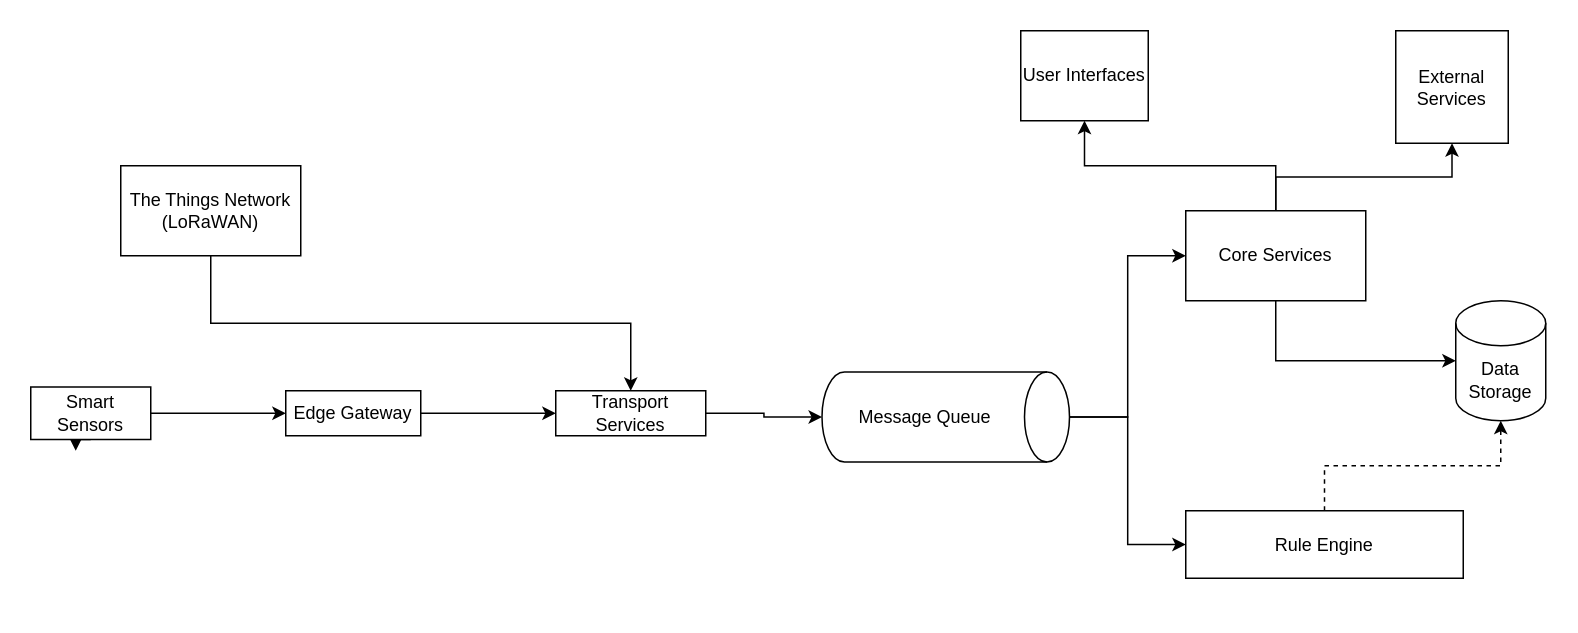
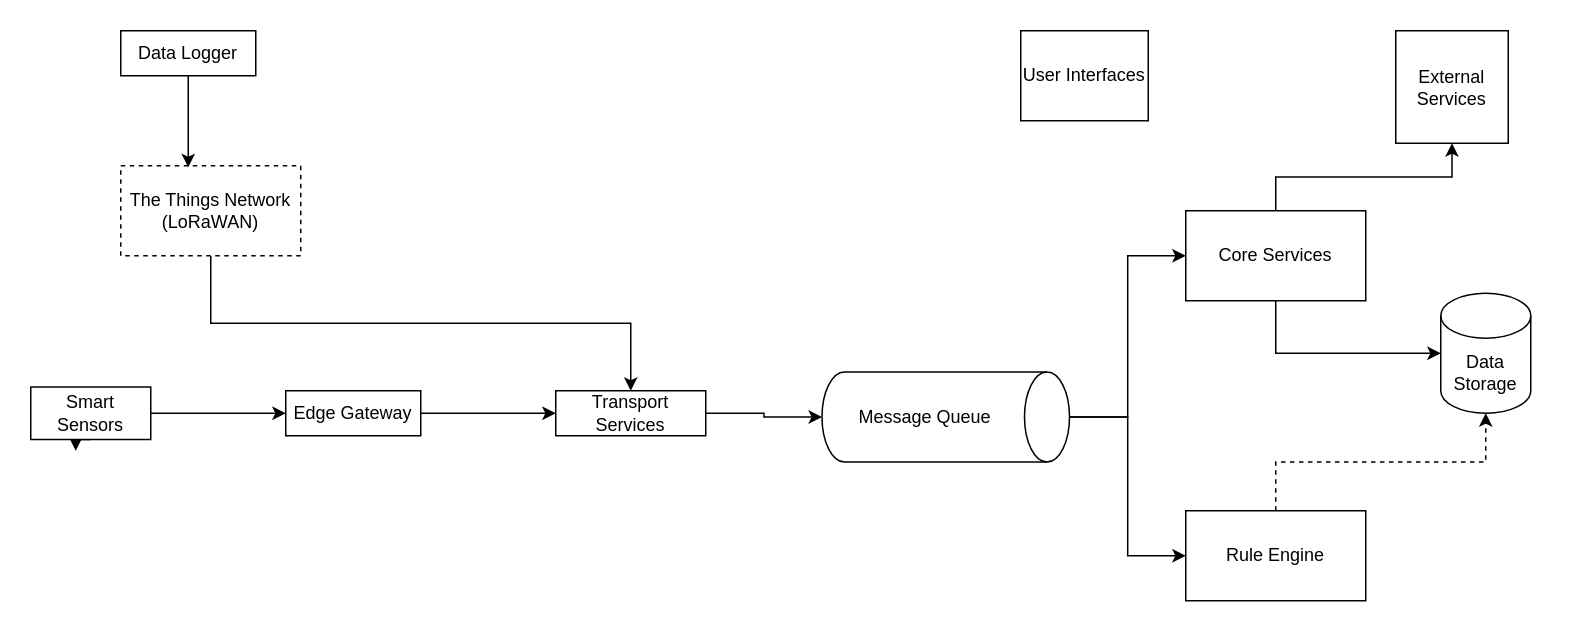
none -> (188, 53)
none -> (188, 116)
(1168, 166) -> none
(211, 211) -> (211, 211)
(1501, 361) -> (1486, 353)
(1325, 545) -> (1276, 556)
